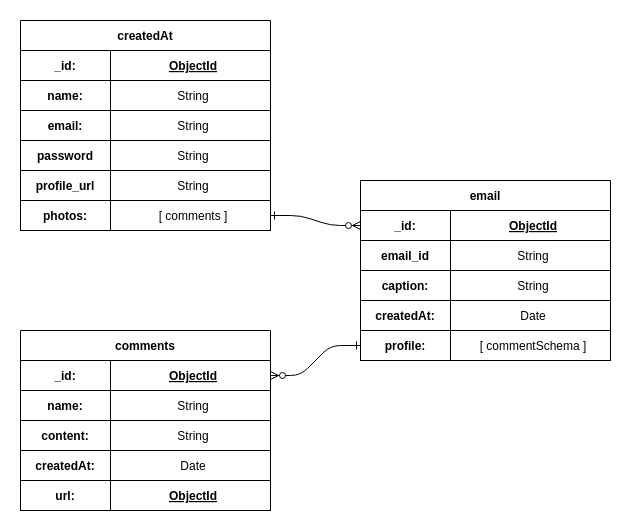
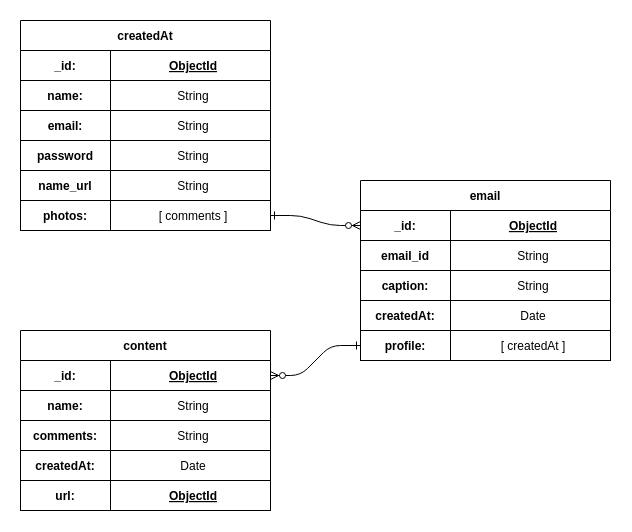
(65, 186) -> (65, 186)
(145, 346) -> (145, 346)
(533, 346) -> (533, 346)
(65, 436) -> (65, 436)
